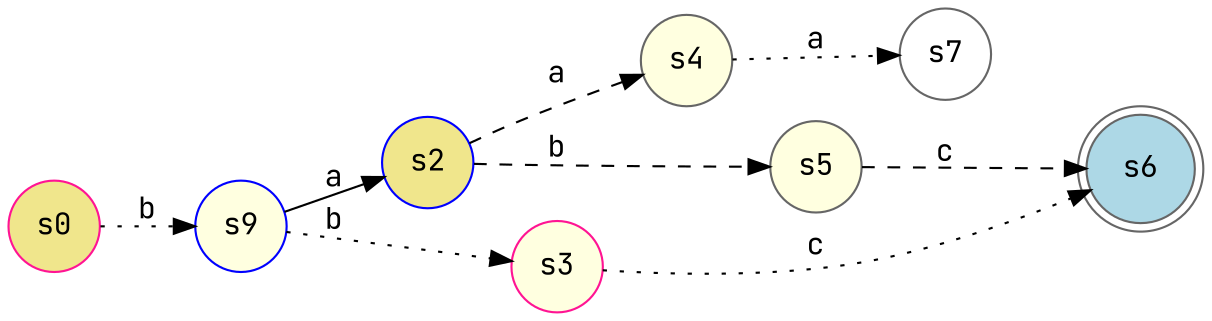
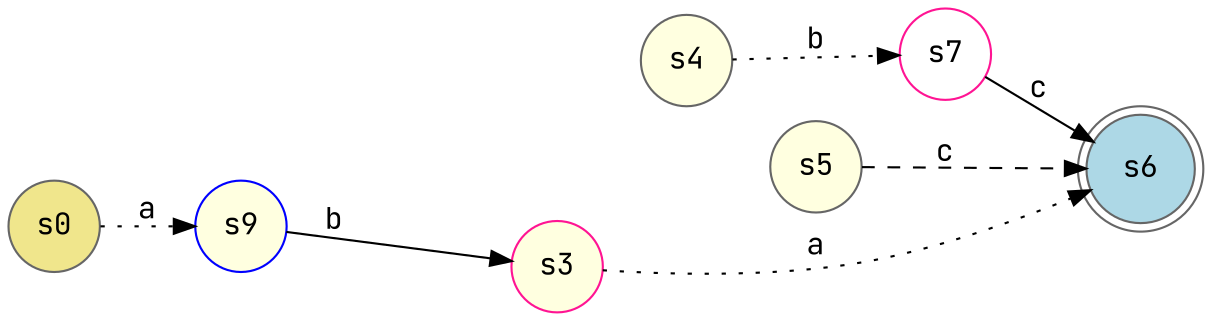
(816, 40) -> (816, 40)
(945, 54) -> (945, 54)
none -> (1030, 104)
(428, 163) -> none
(148, 210) -> (148, 210)
(54, 226) -> (54, 226)
(388, 245) -> (388, 245)
(816, 247) -> (816, 247)
